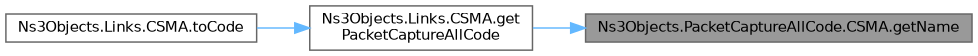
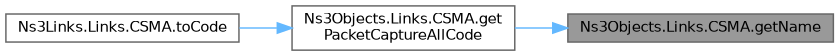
(131, 28) -> (122, 28)
(779, 28) -> (701, 28)
